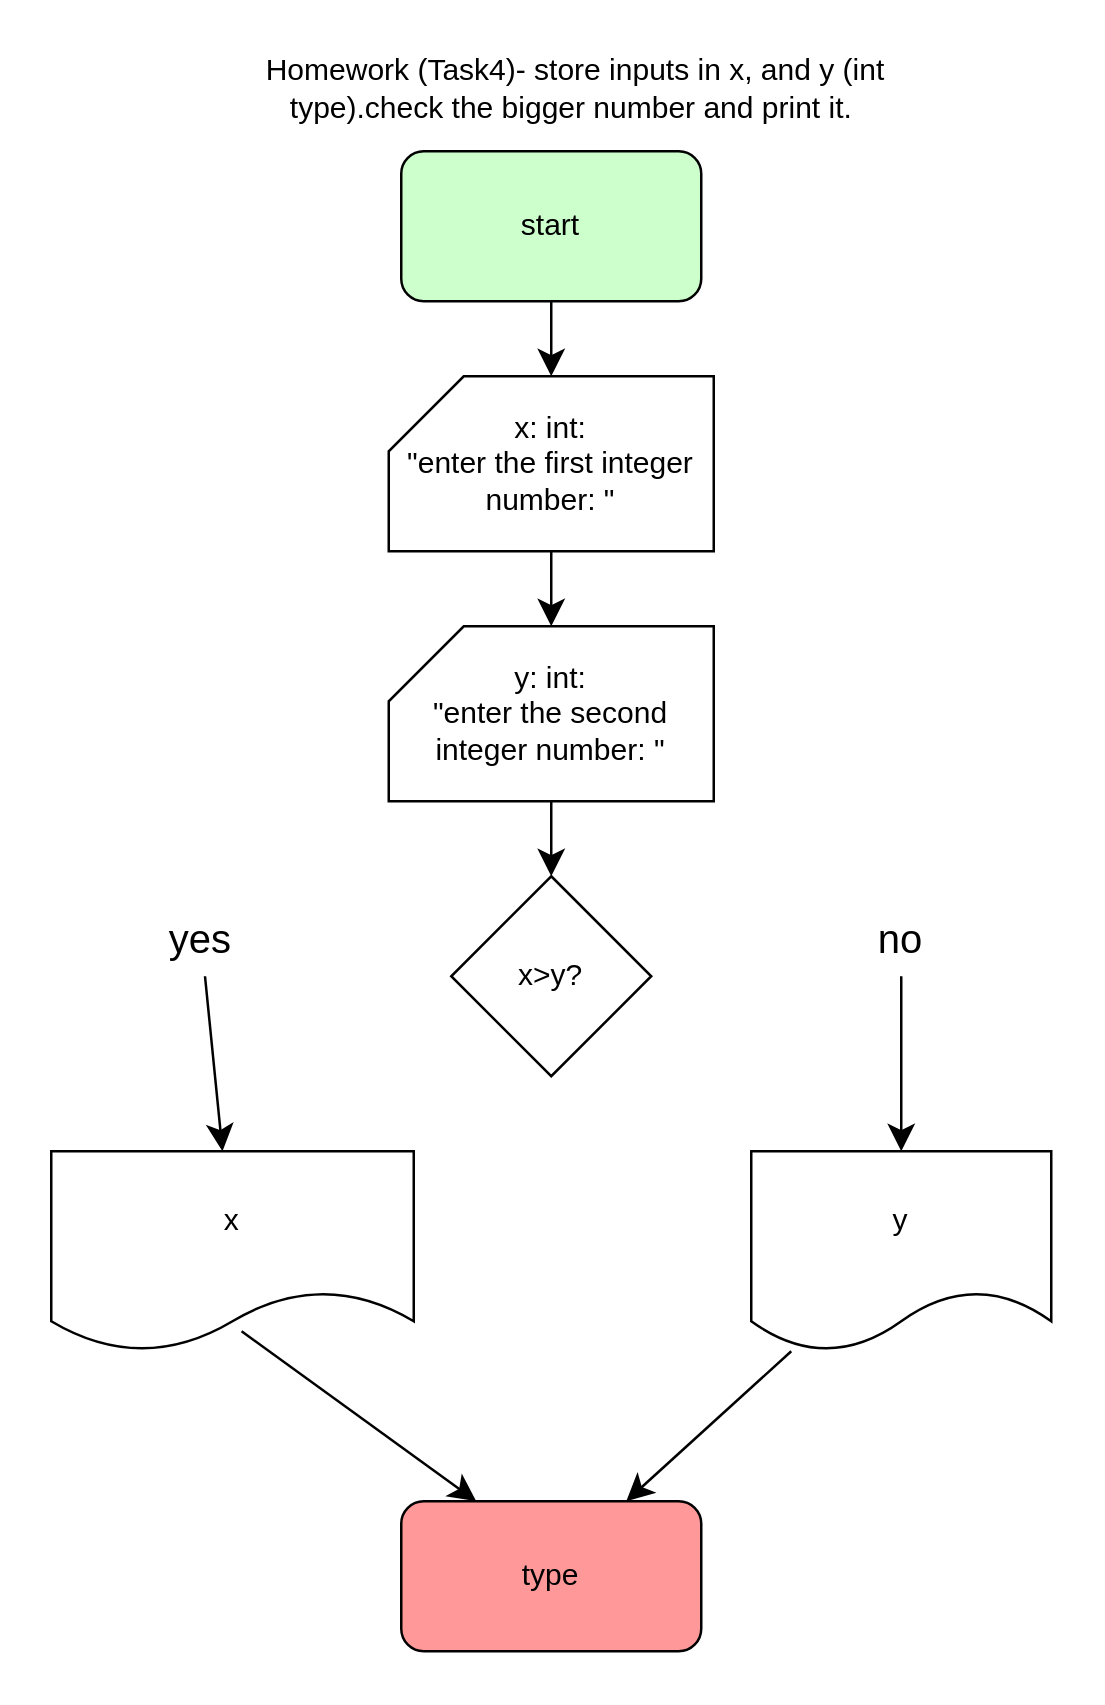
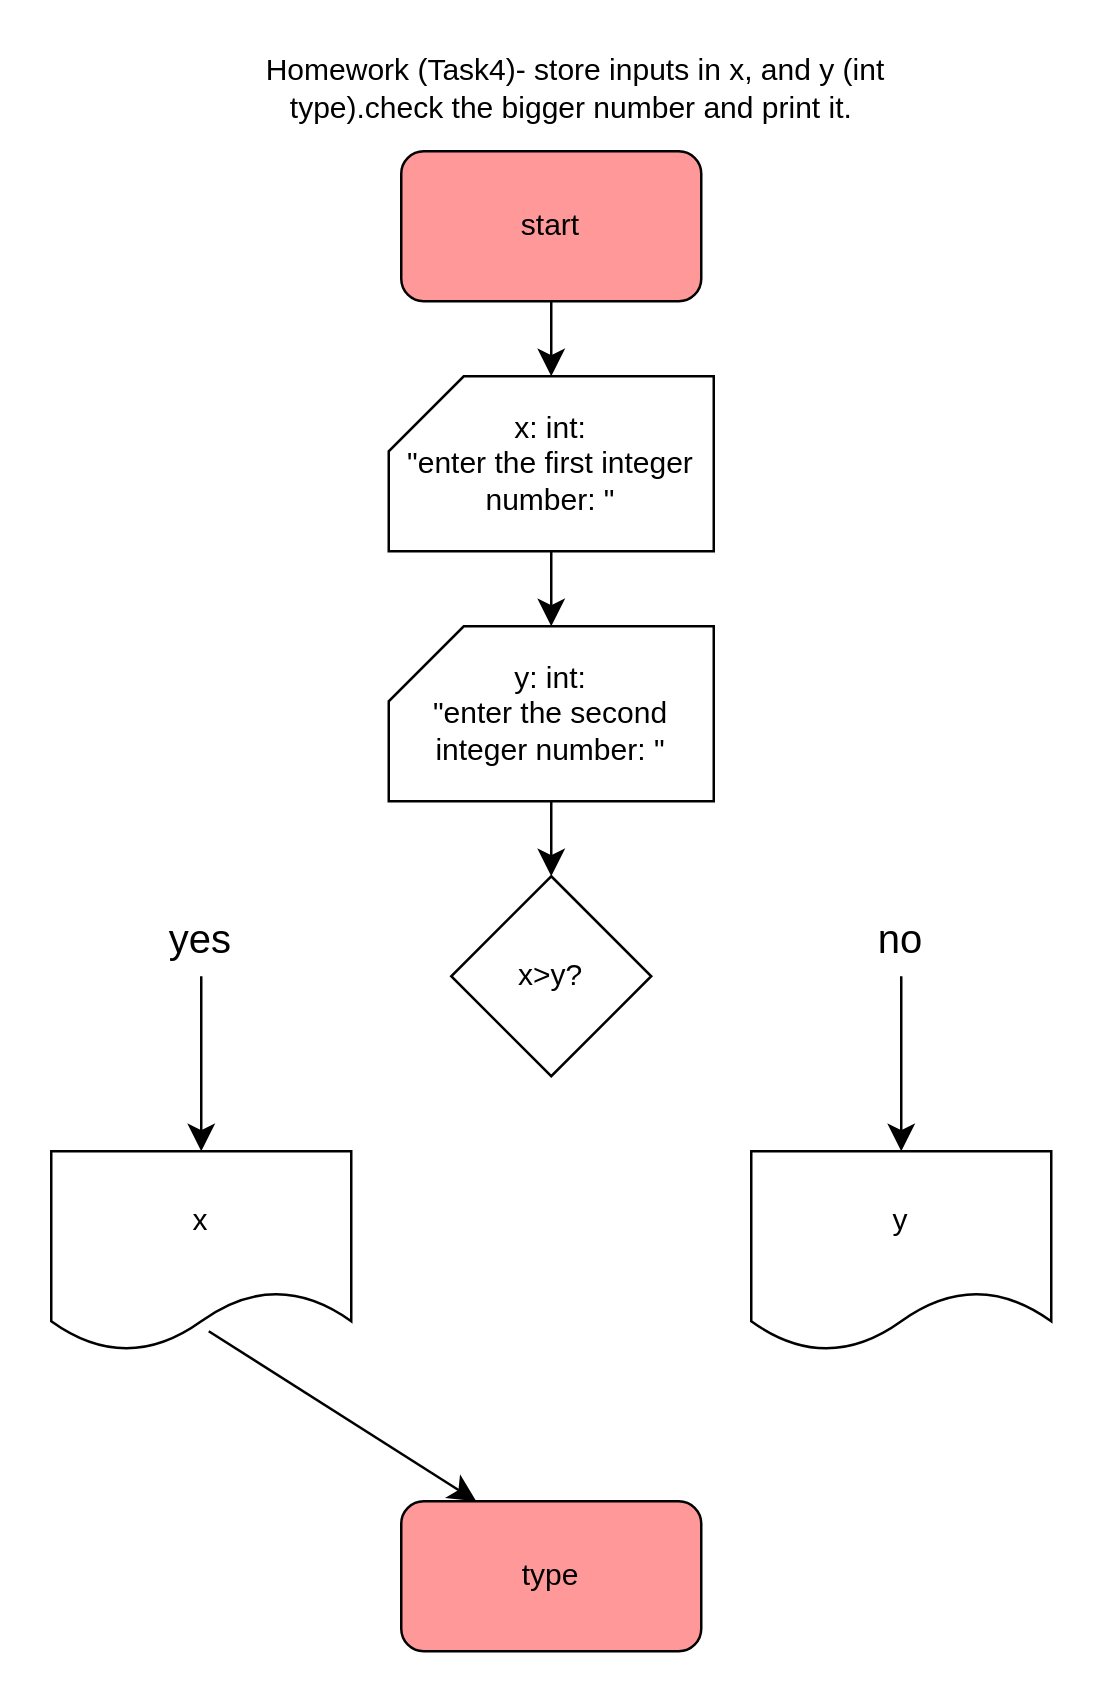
(551, 226) -> (551, 226)
(233, 1251) -> (201, 1251)
(716, 1420) -> none
